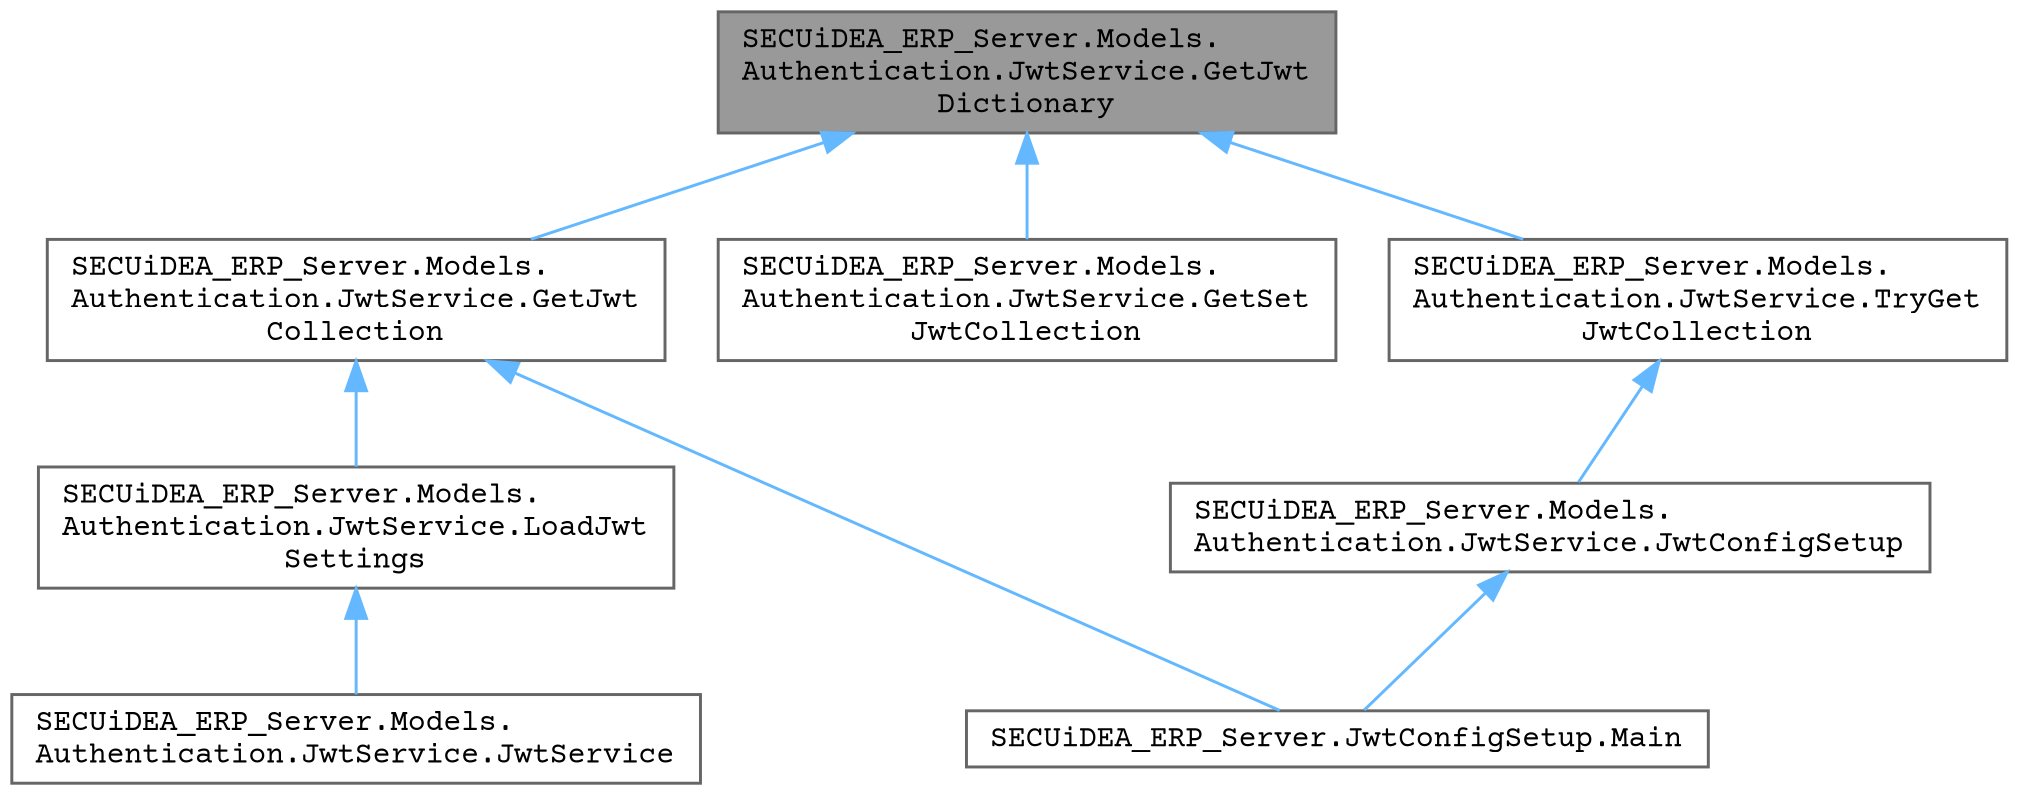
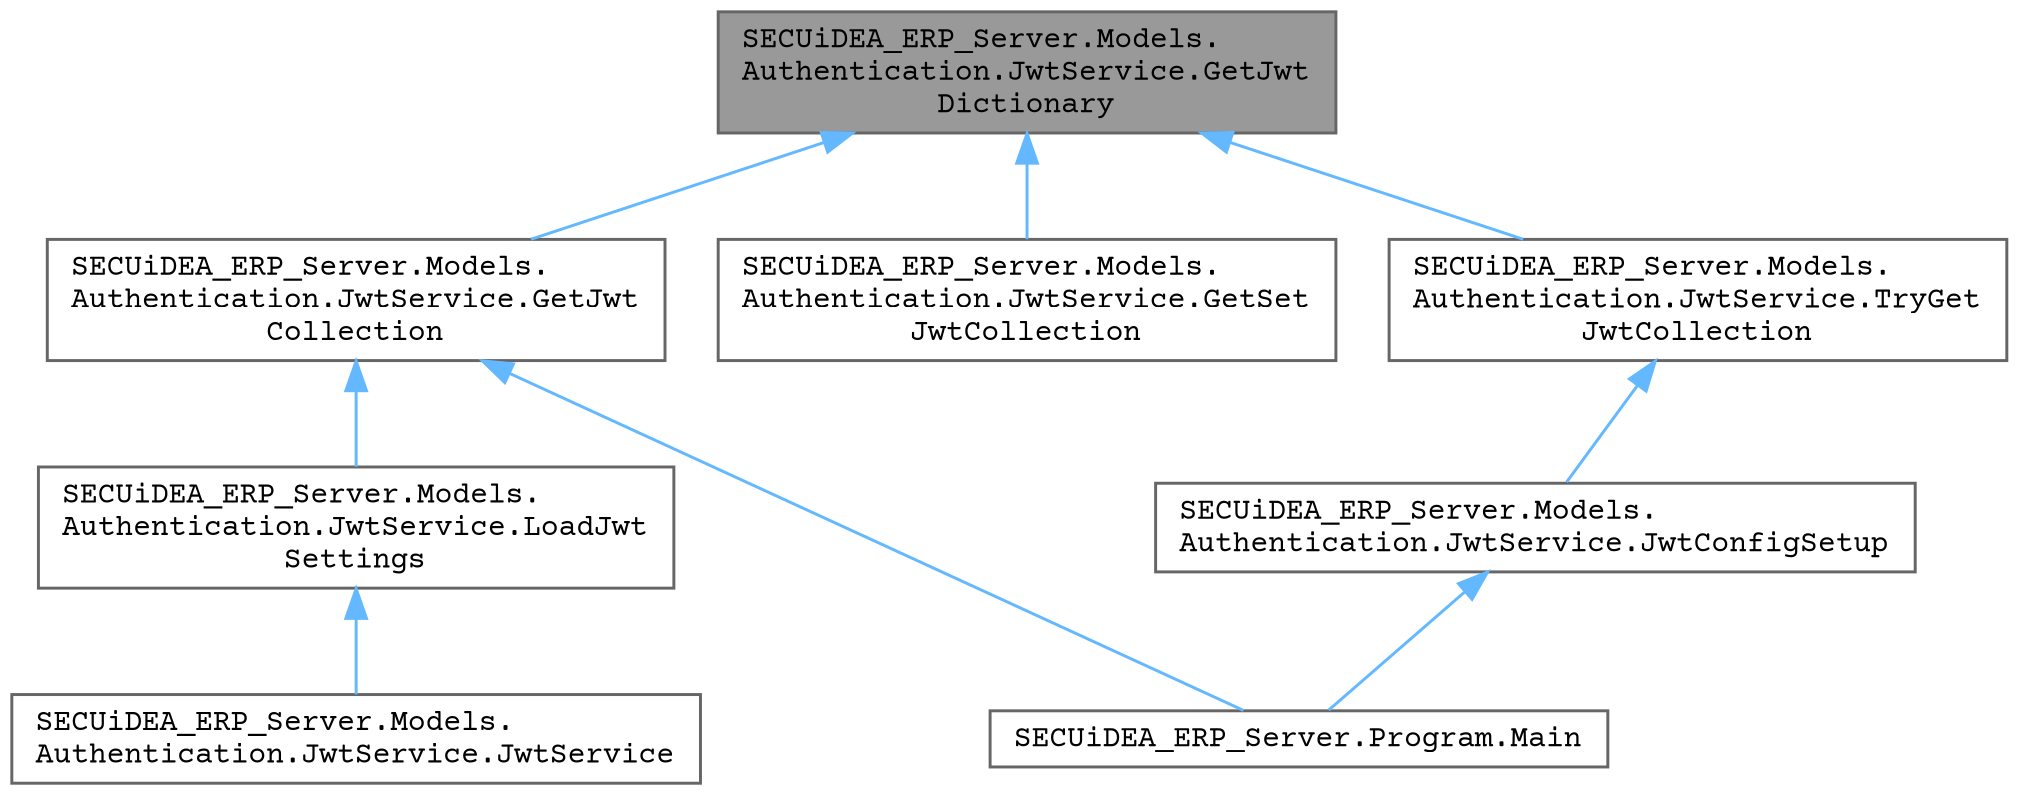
(1337, 739) -> (1299, 739)
